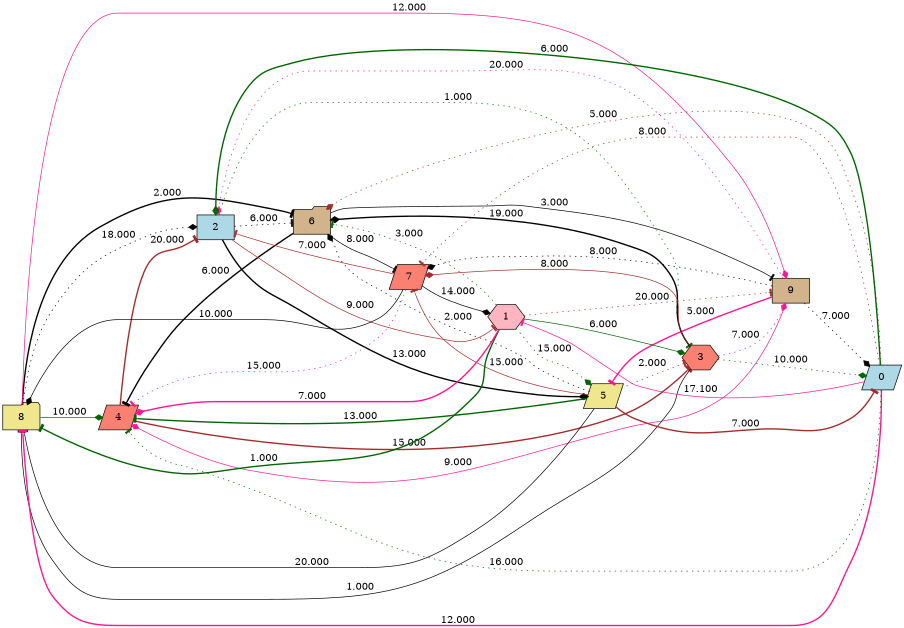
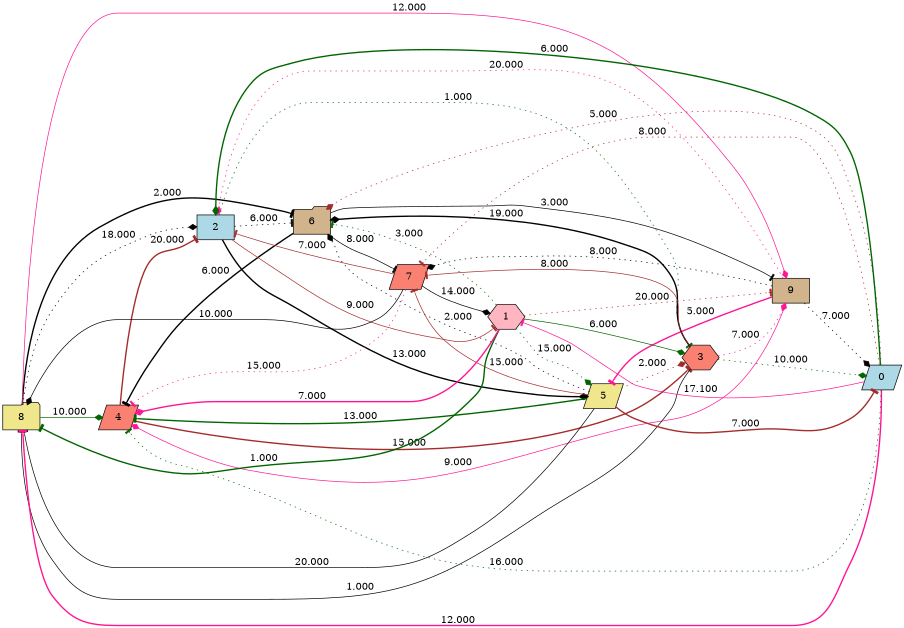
(582, 270) -> (582, 270)
(652, 376) -> (652, 376)
